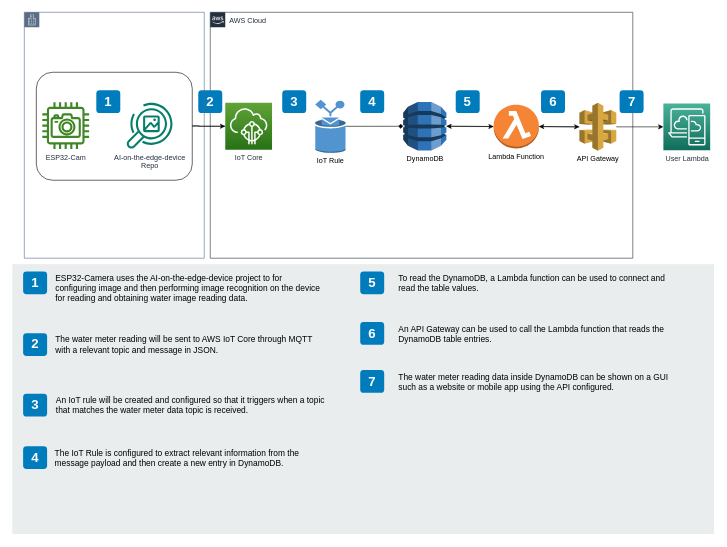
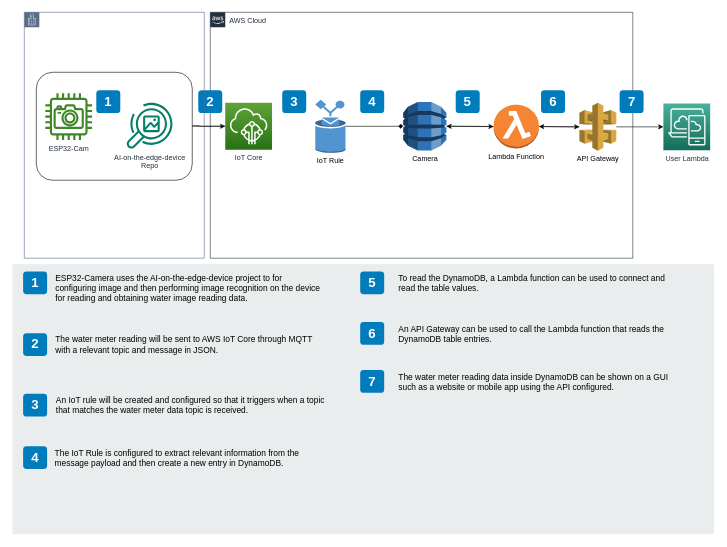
(66, 126) -> (69, 117)
(425, 159) -> (425, 159)
